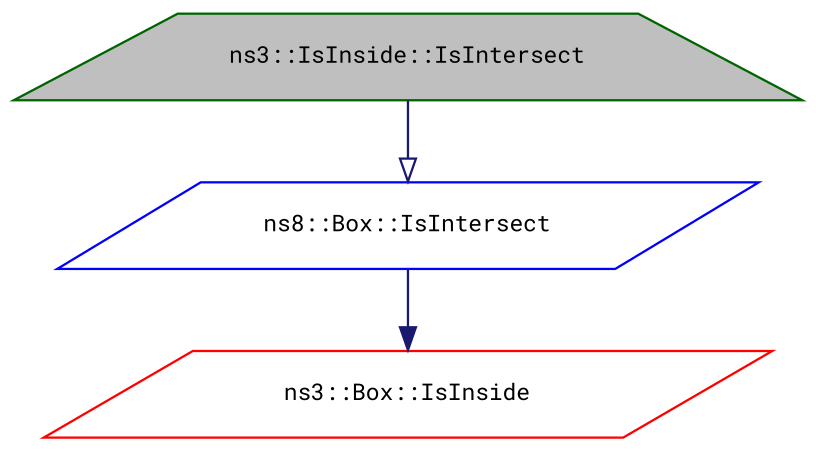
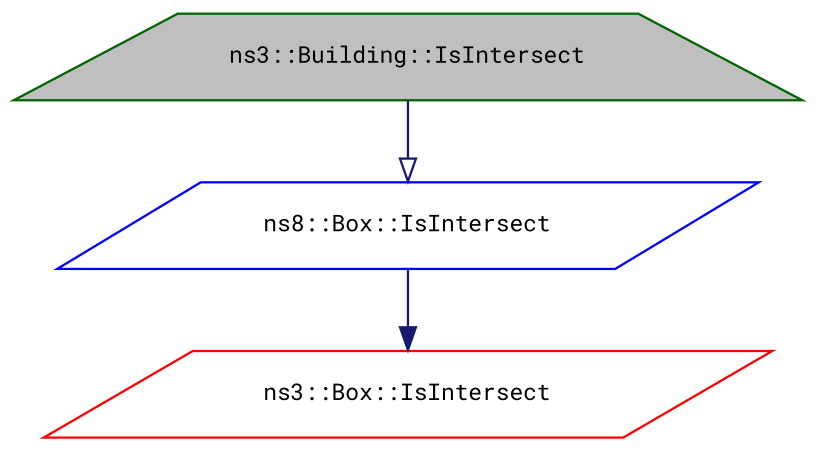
(408, 57) -> (408, 57)
(408, 394) -> (408, 394)
